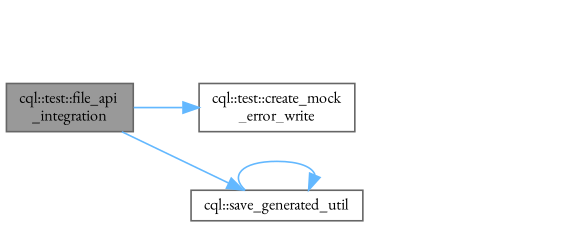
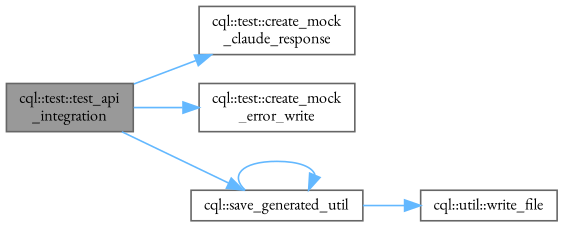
none -> (277, 31)
(70, 108) -> (70, 108)
none -> (489, 206)
